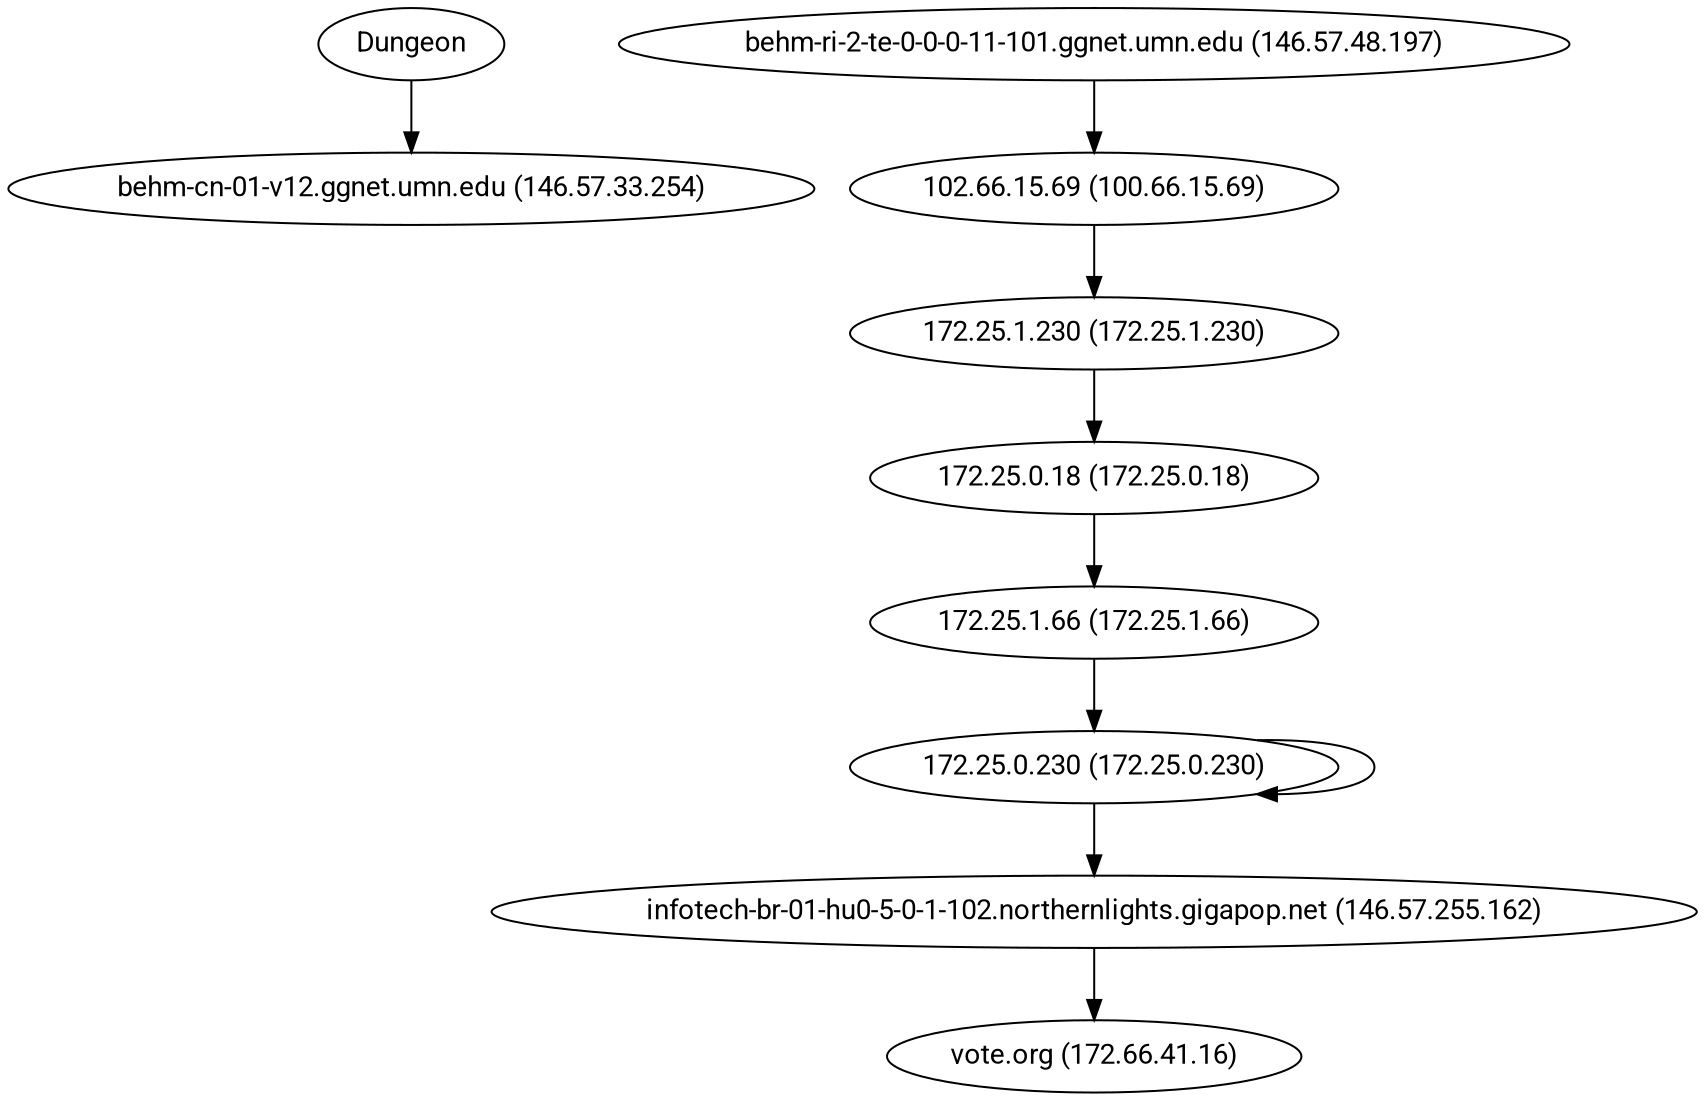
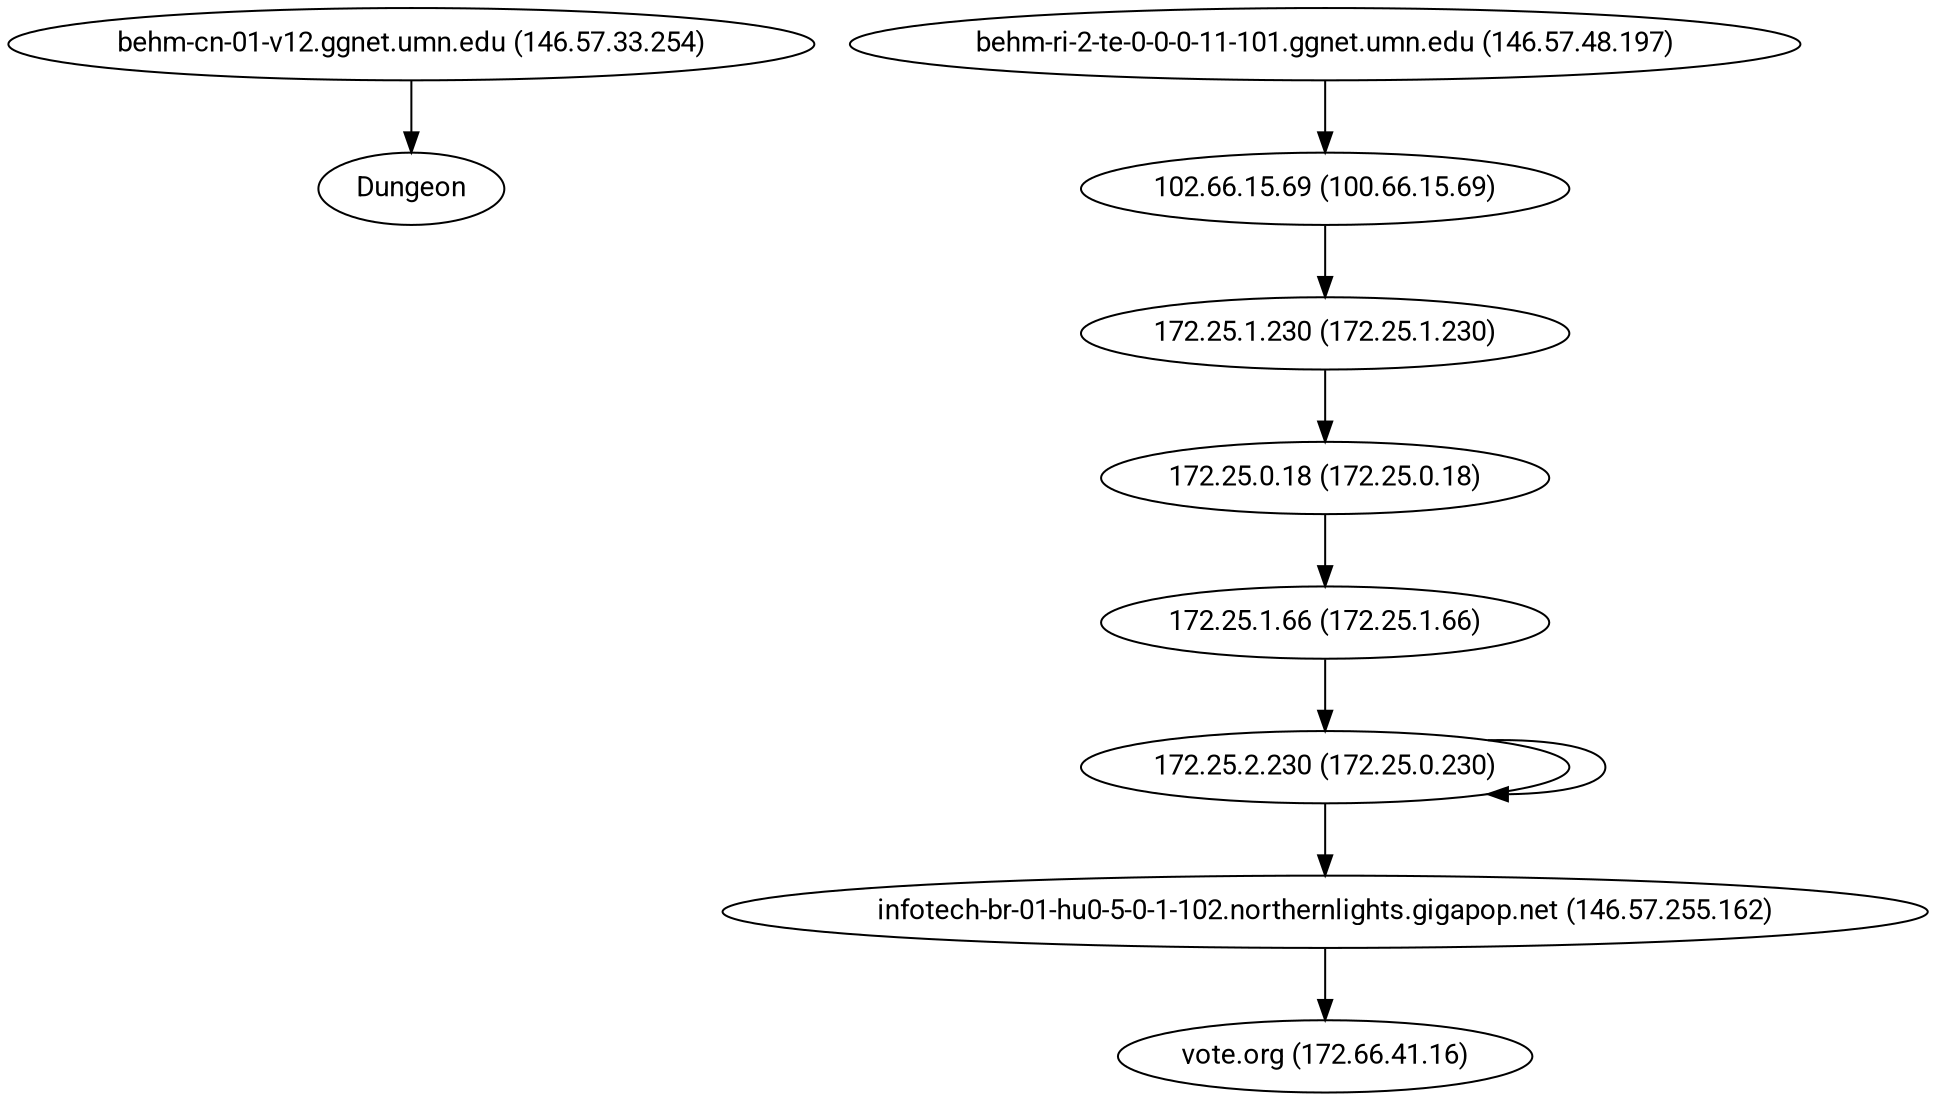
(411, 107) -> (411, 107)
(1094, 767) -> (1325, 767)
